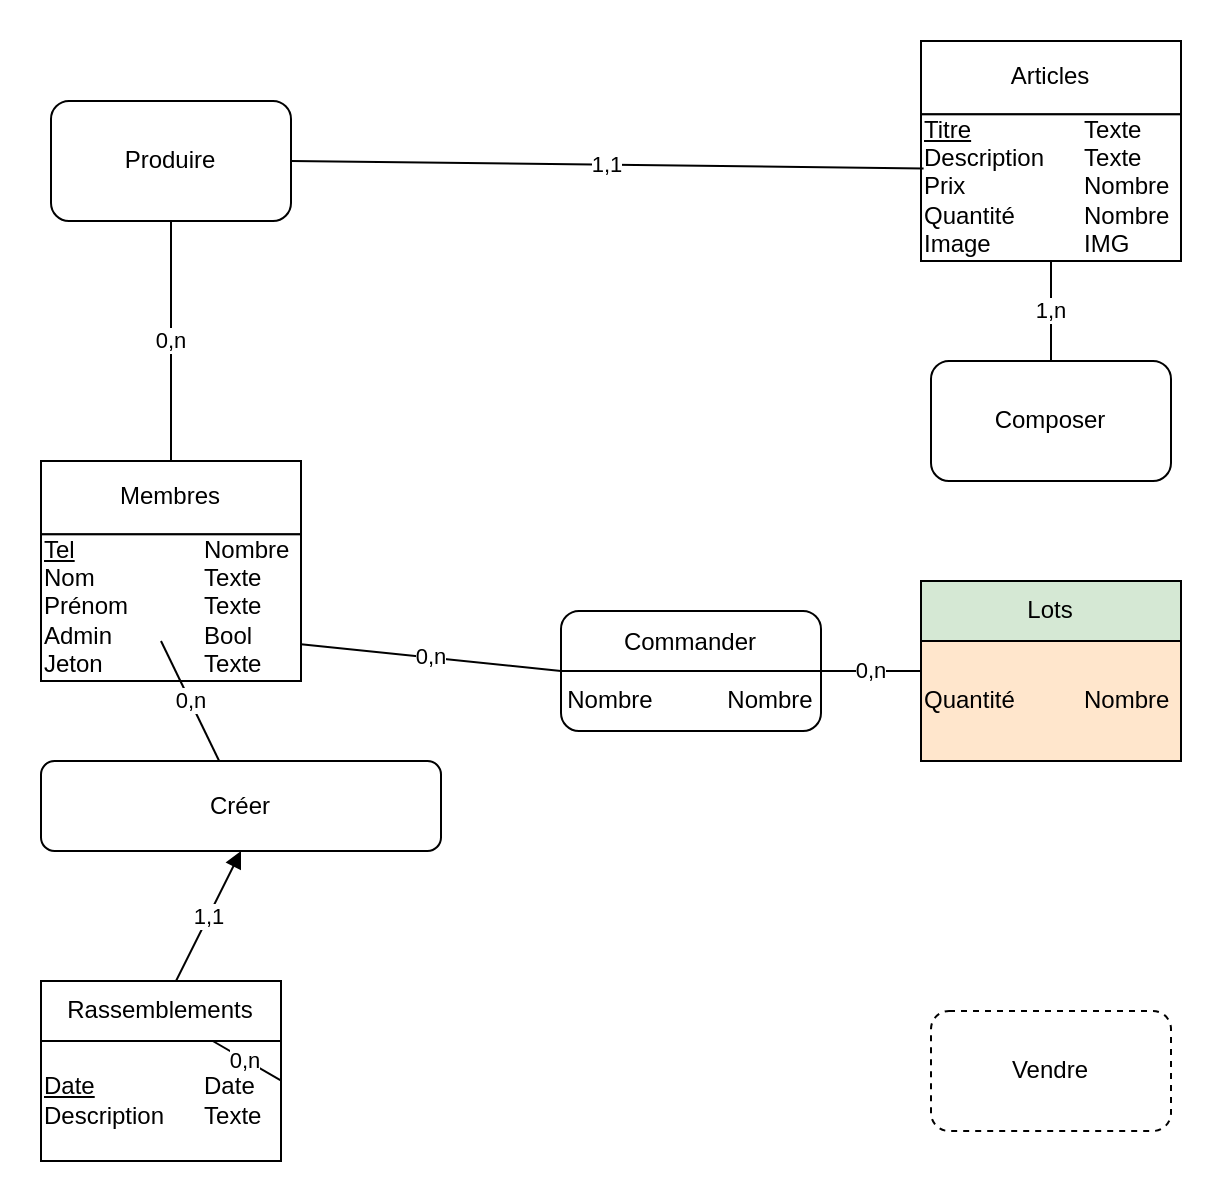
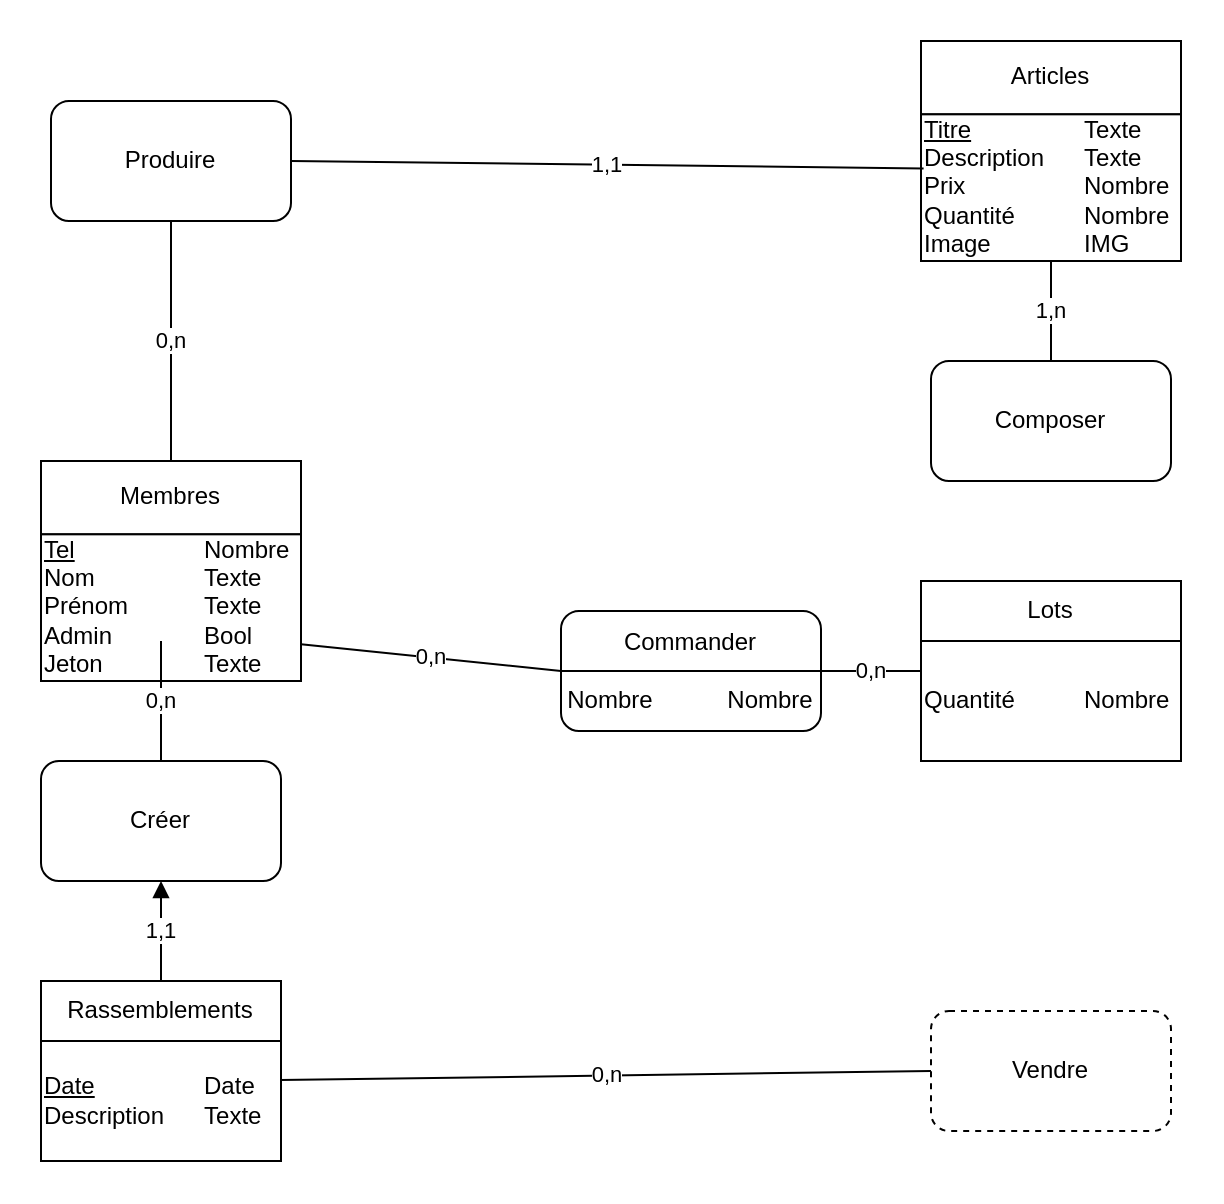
(1051, 611) -> (1051, 611)
(1051, 701) -> (1051, 701)
(241, 806) -> (161, 821)
(248, 1062) -> (604, 1076)
